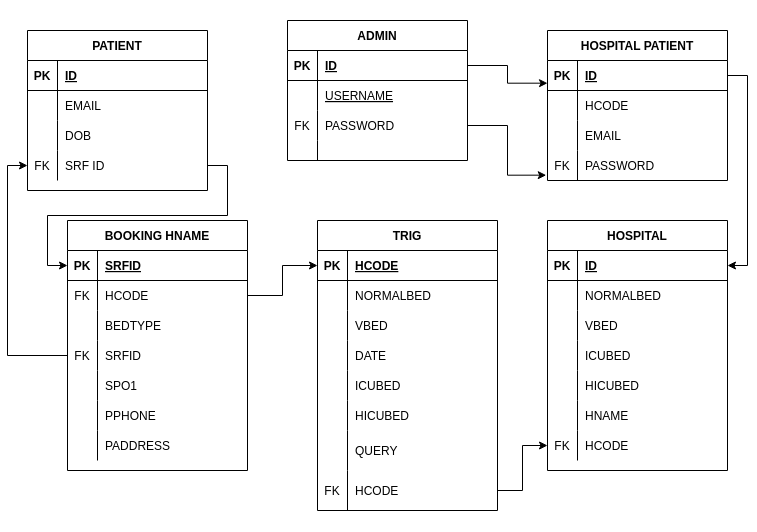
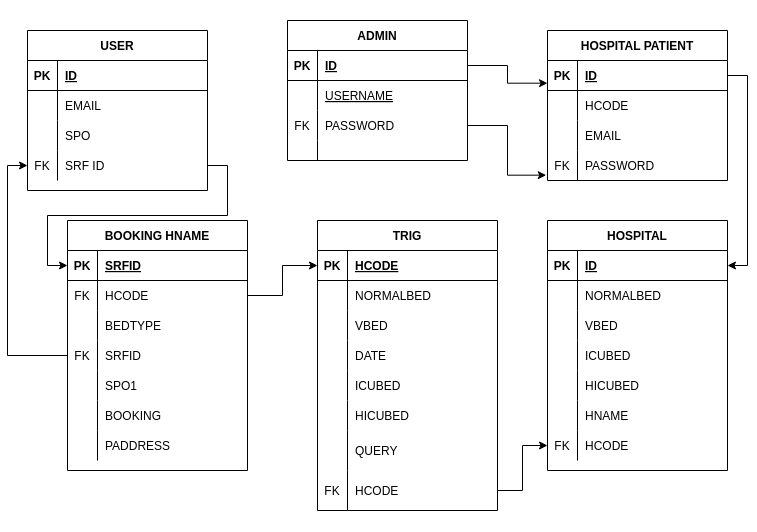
(117, 46) -> (117, 46)
(75, 136) -> (75, 136)
(125, 416) -> (129, 416)
